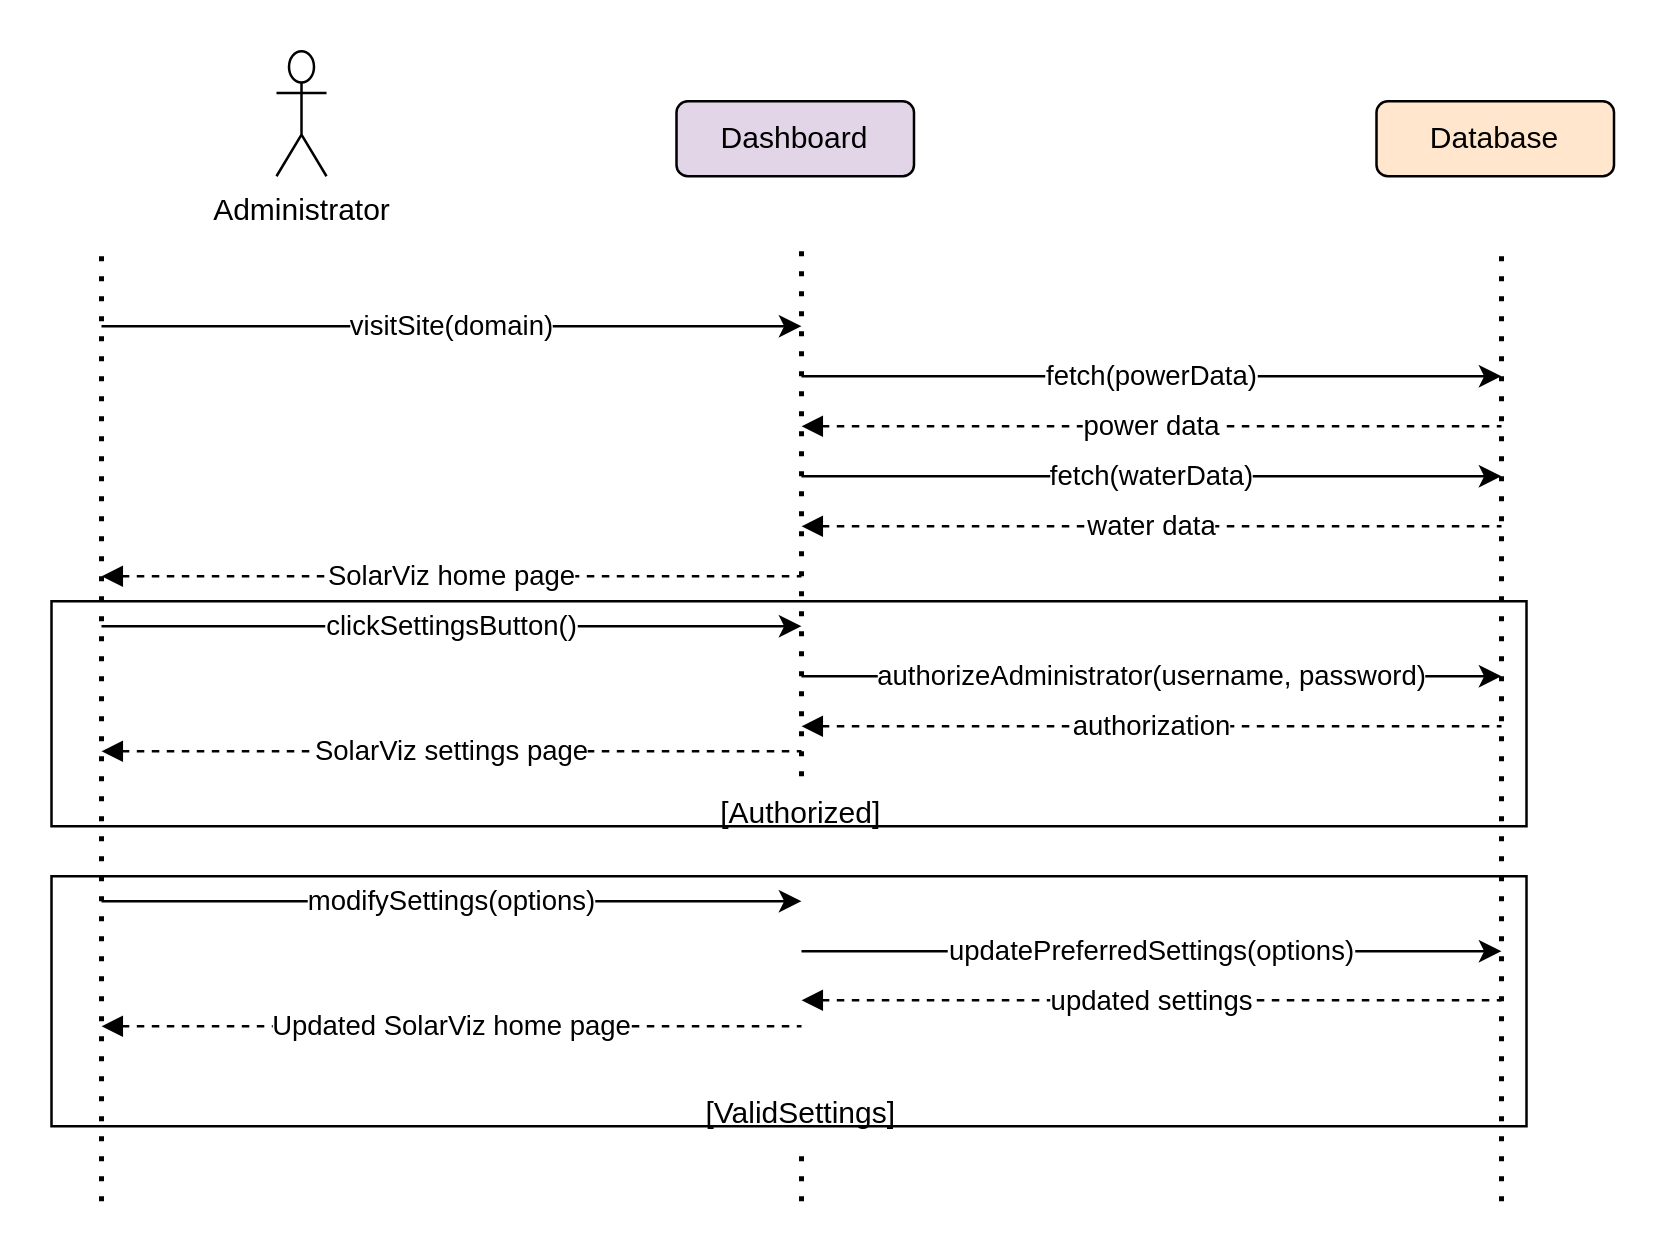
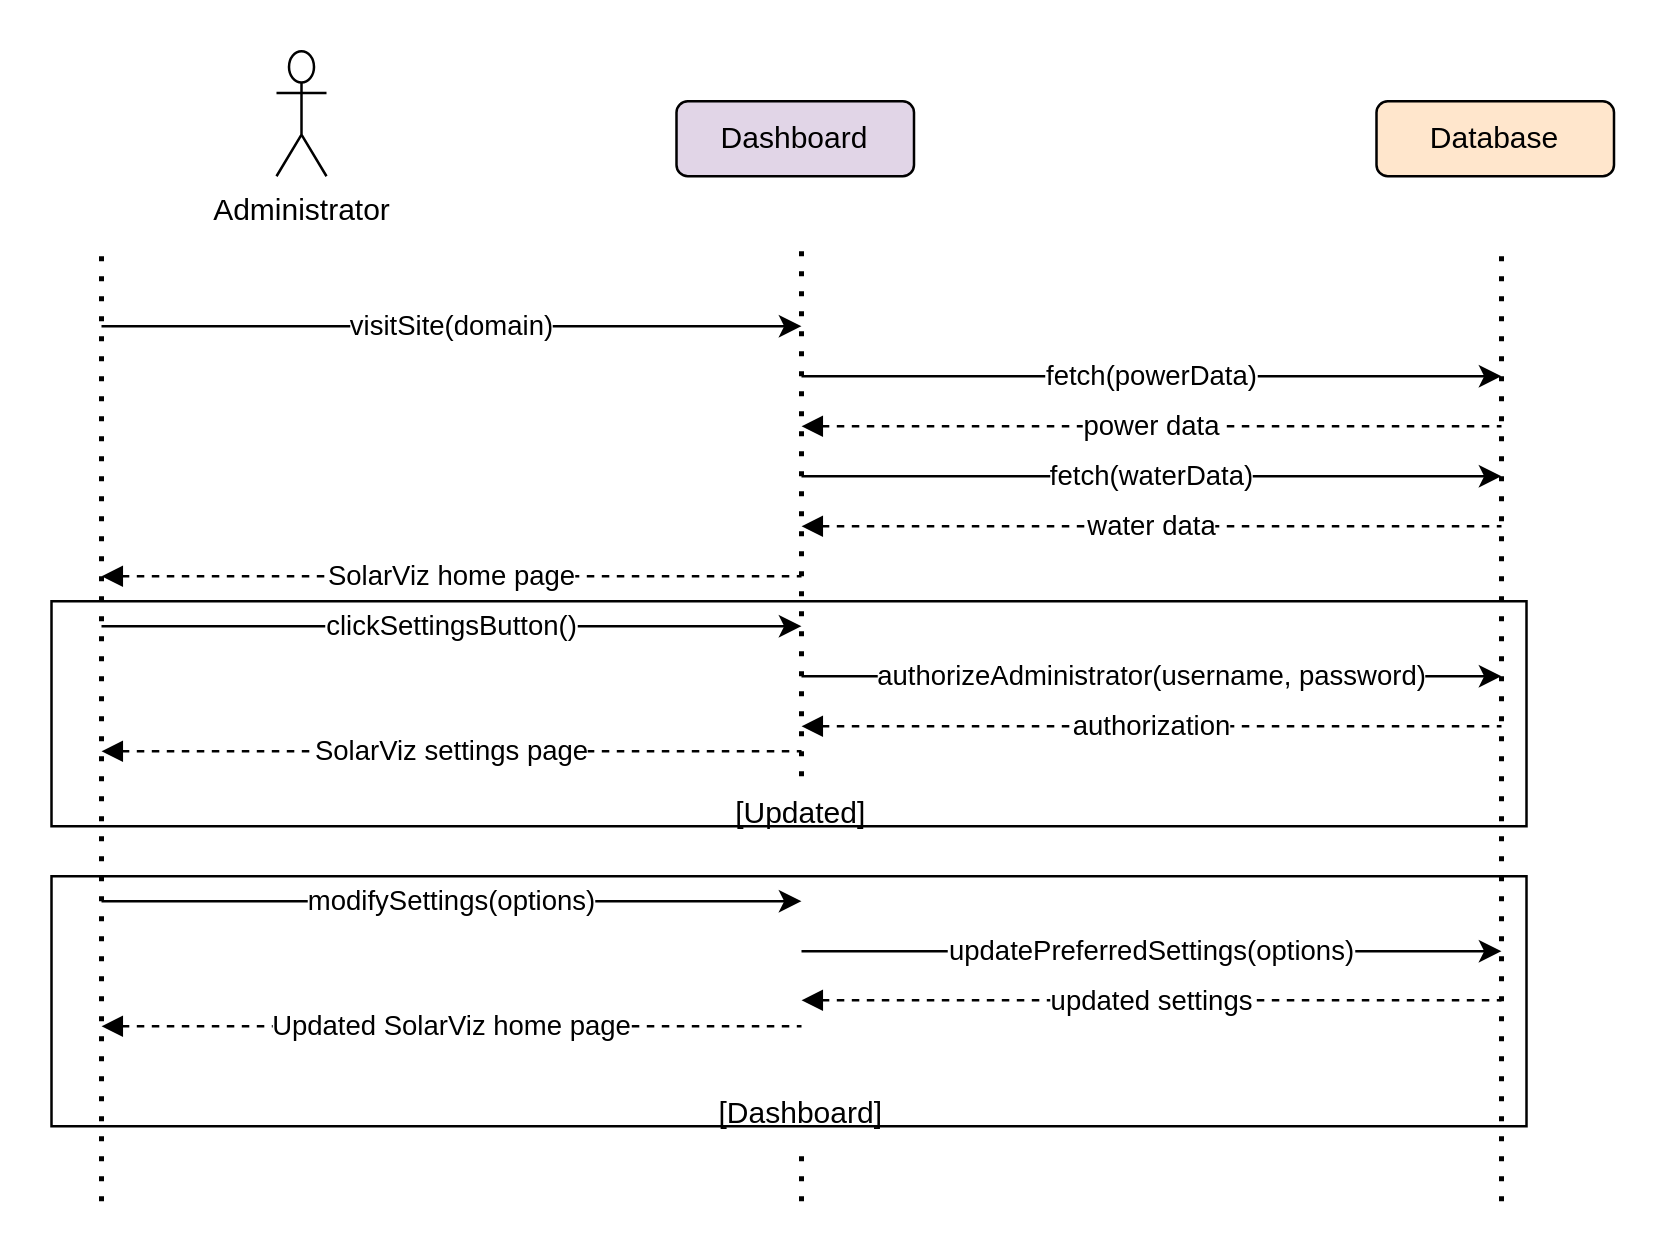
(801, 814) -> (801, 814)
(801, 1114) -> (801, 1114)
